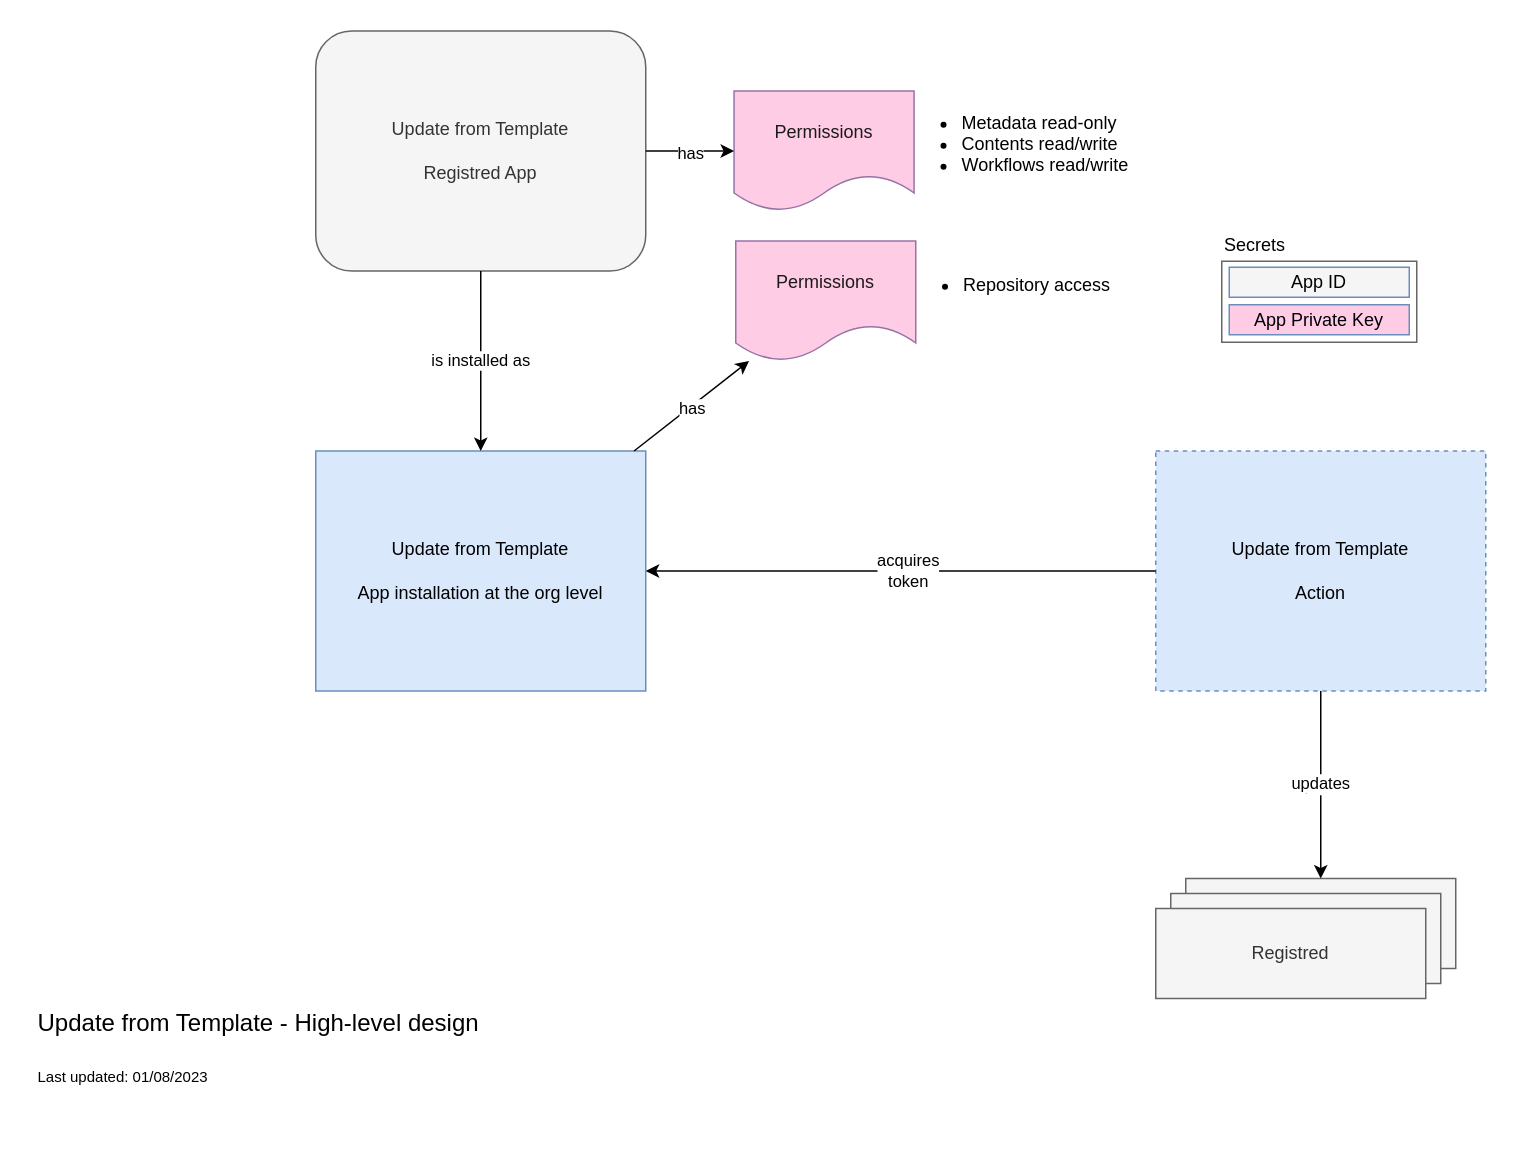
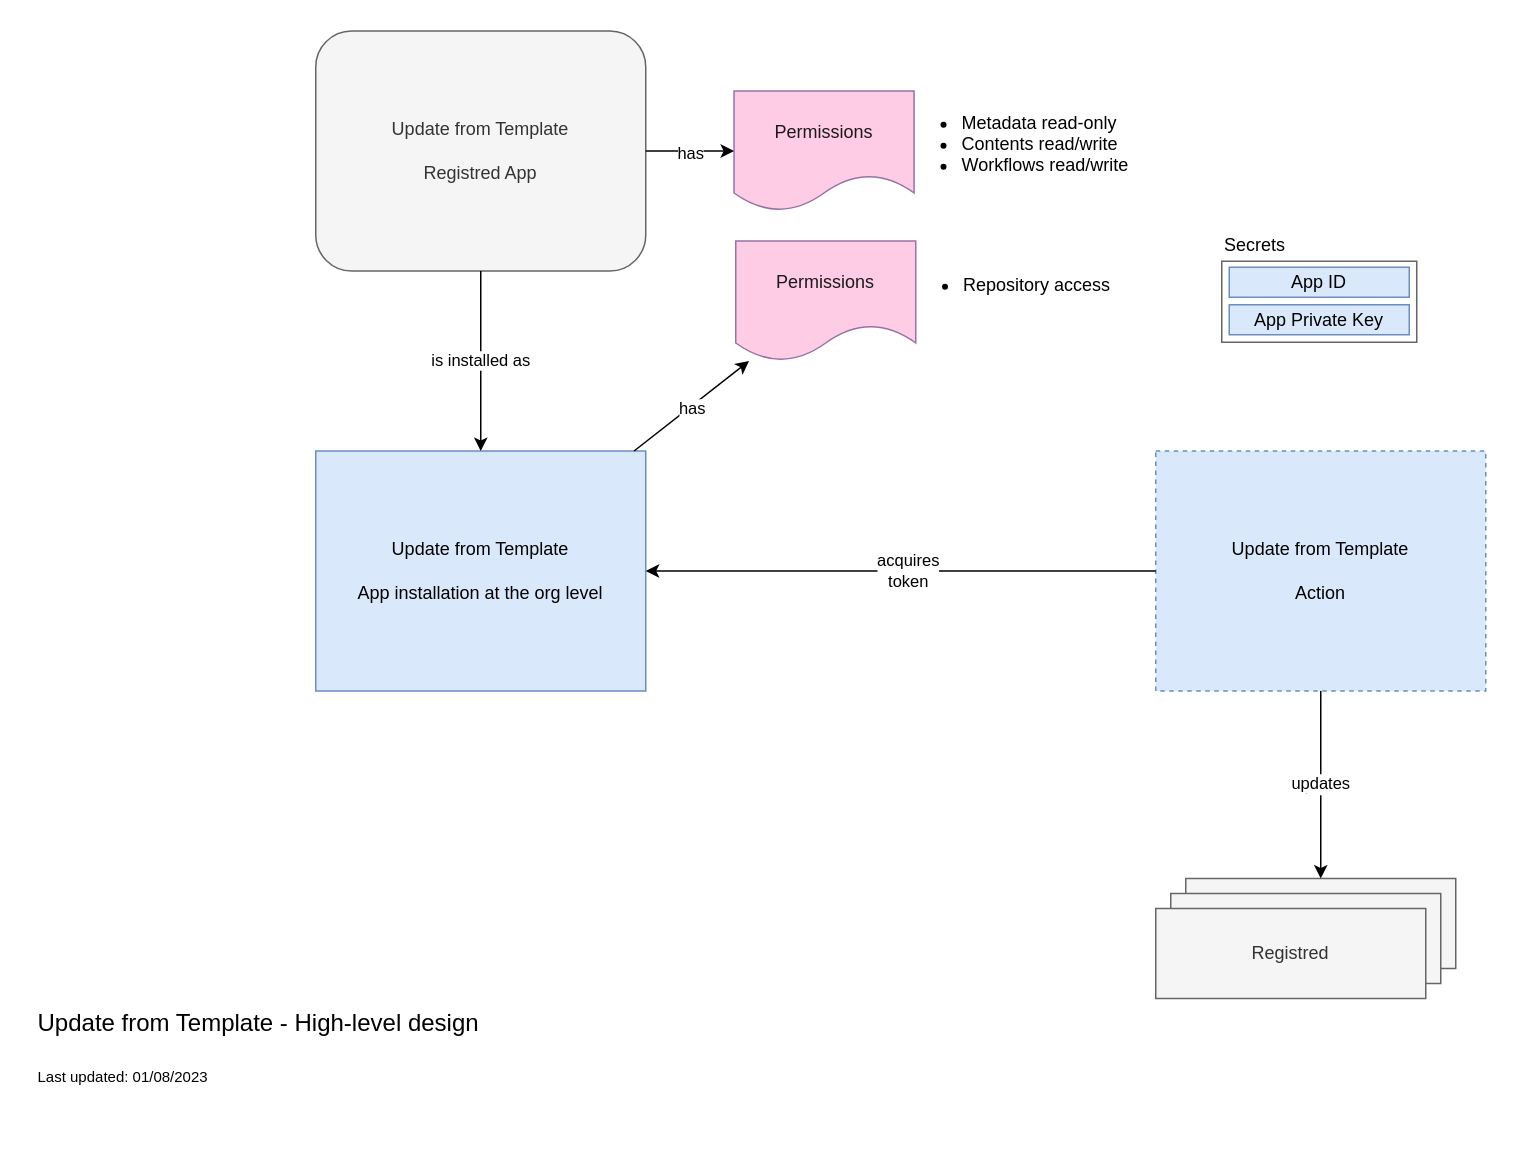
(1319, 282) -> (1319, 282)
(1319, 320) -> (1319, 320)
